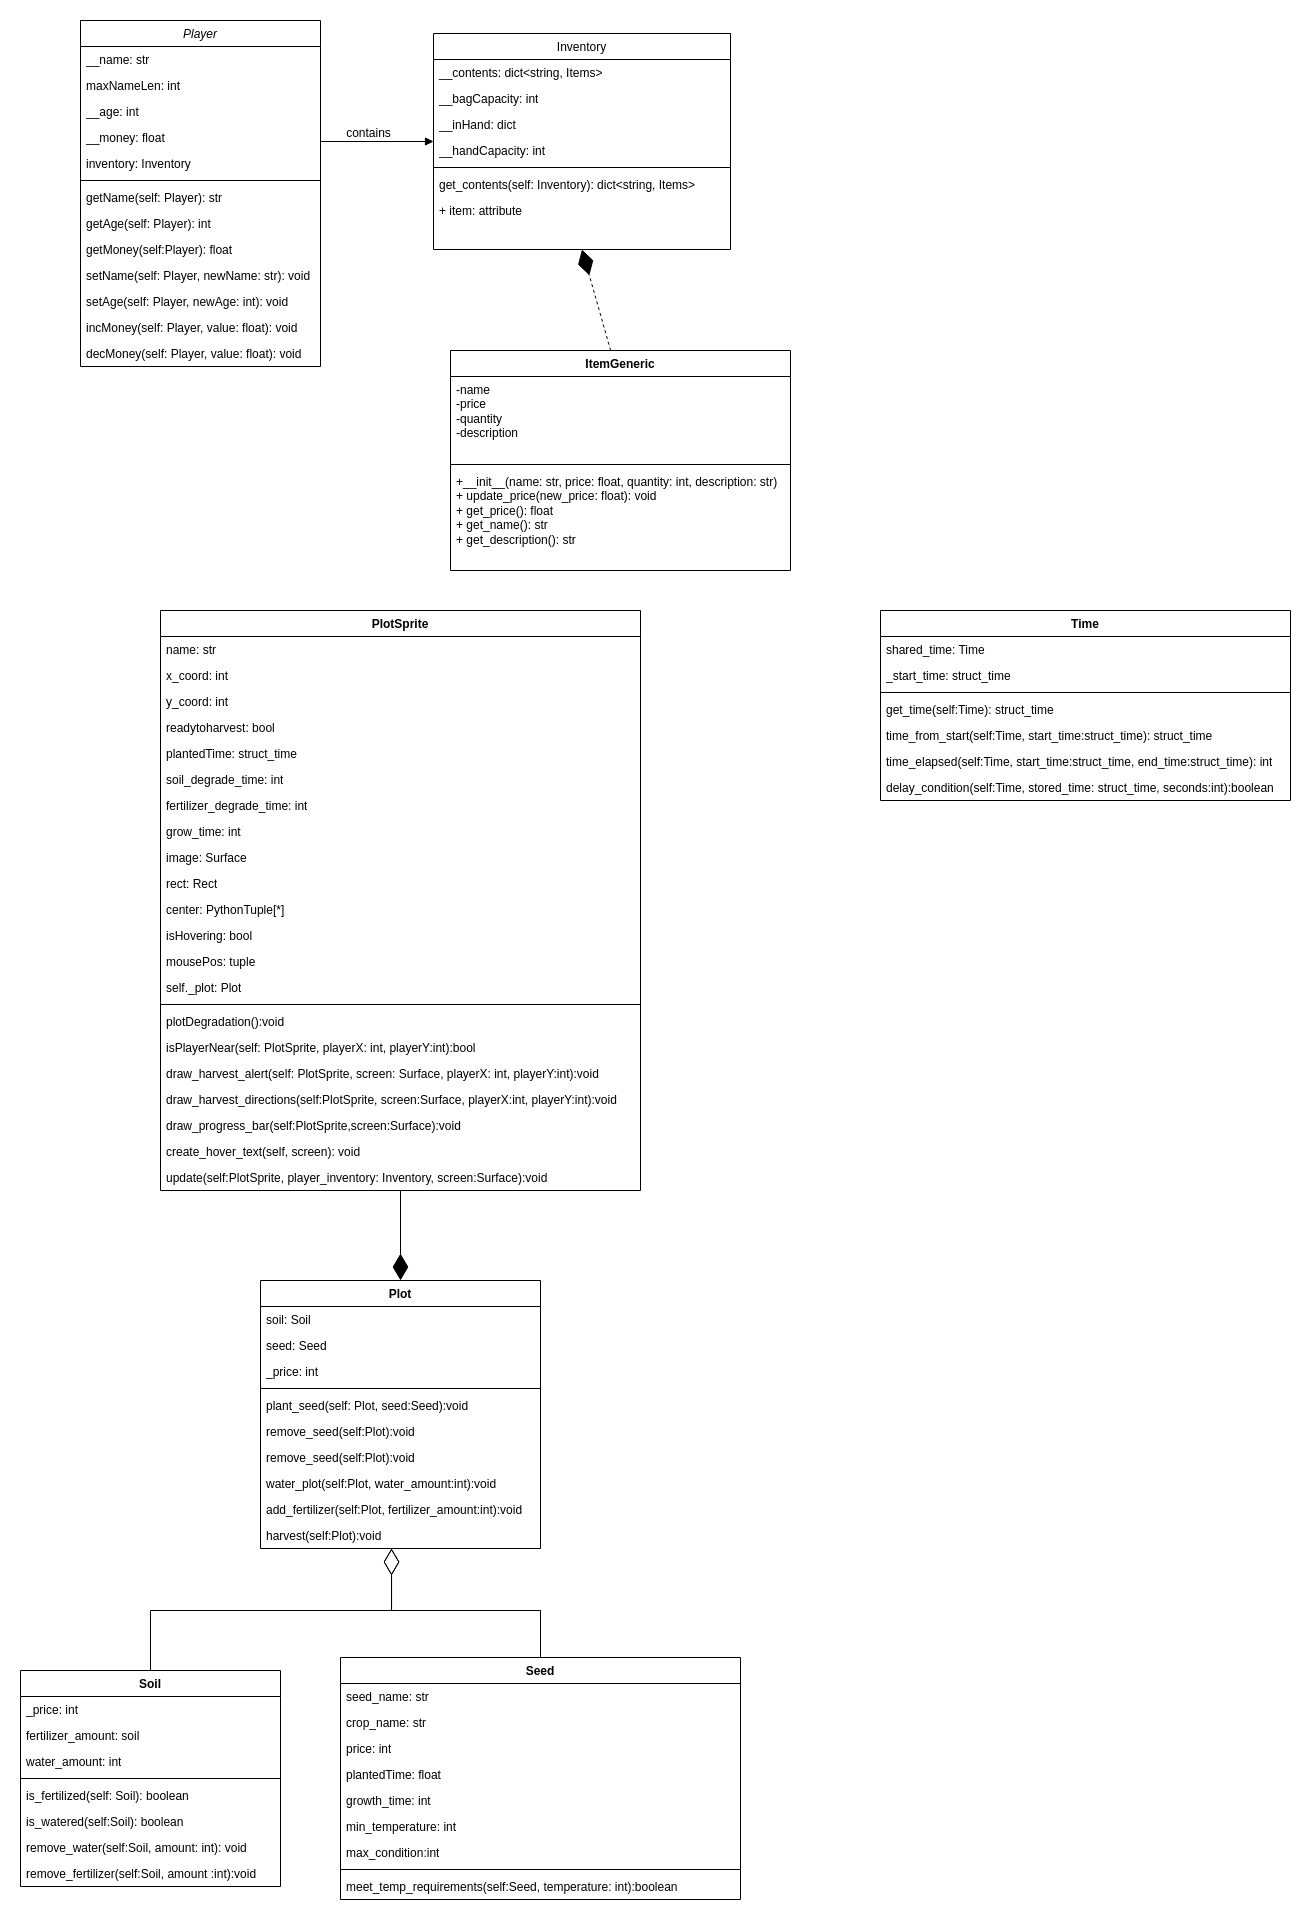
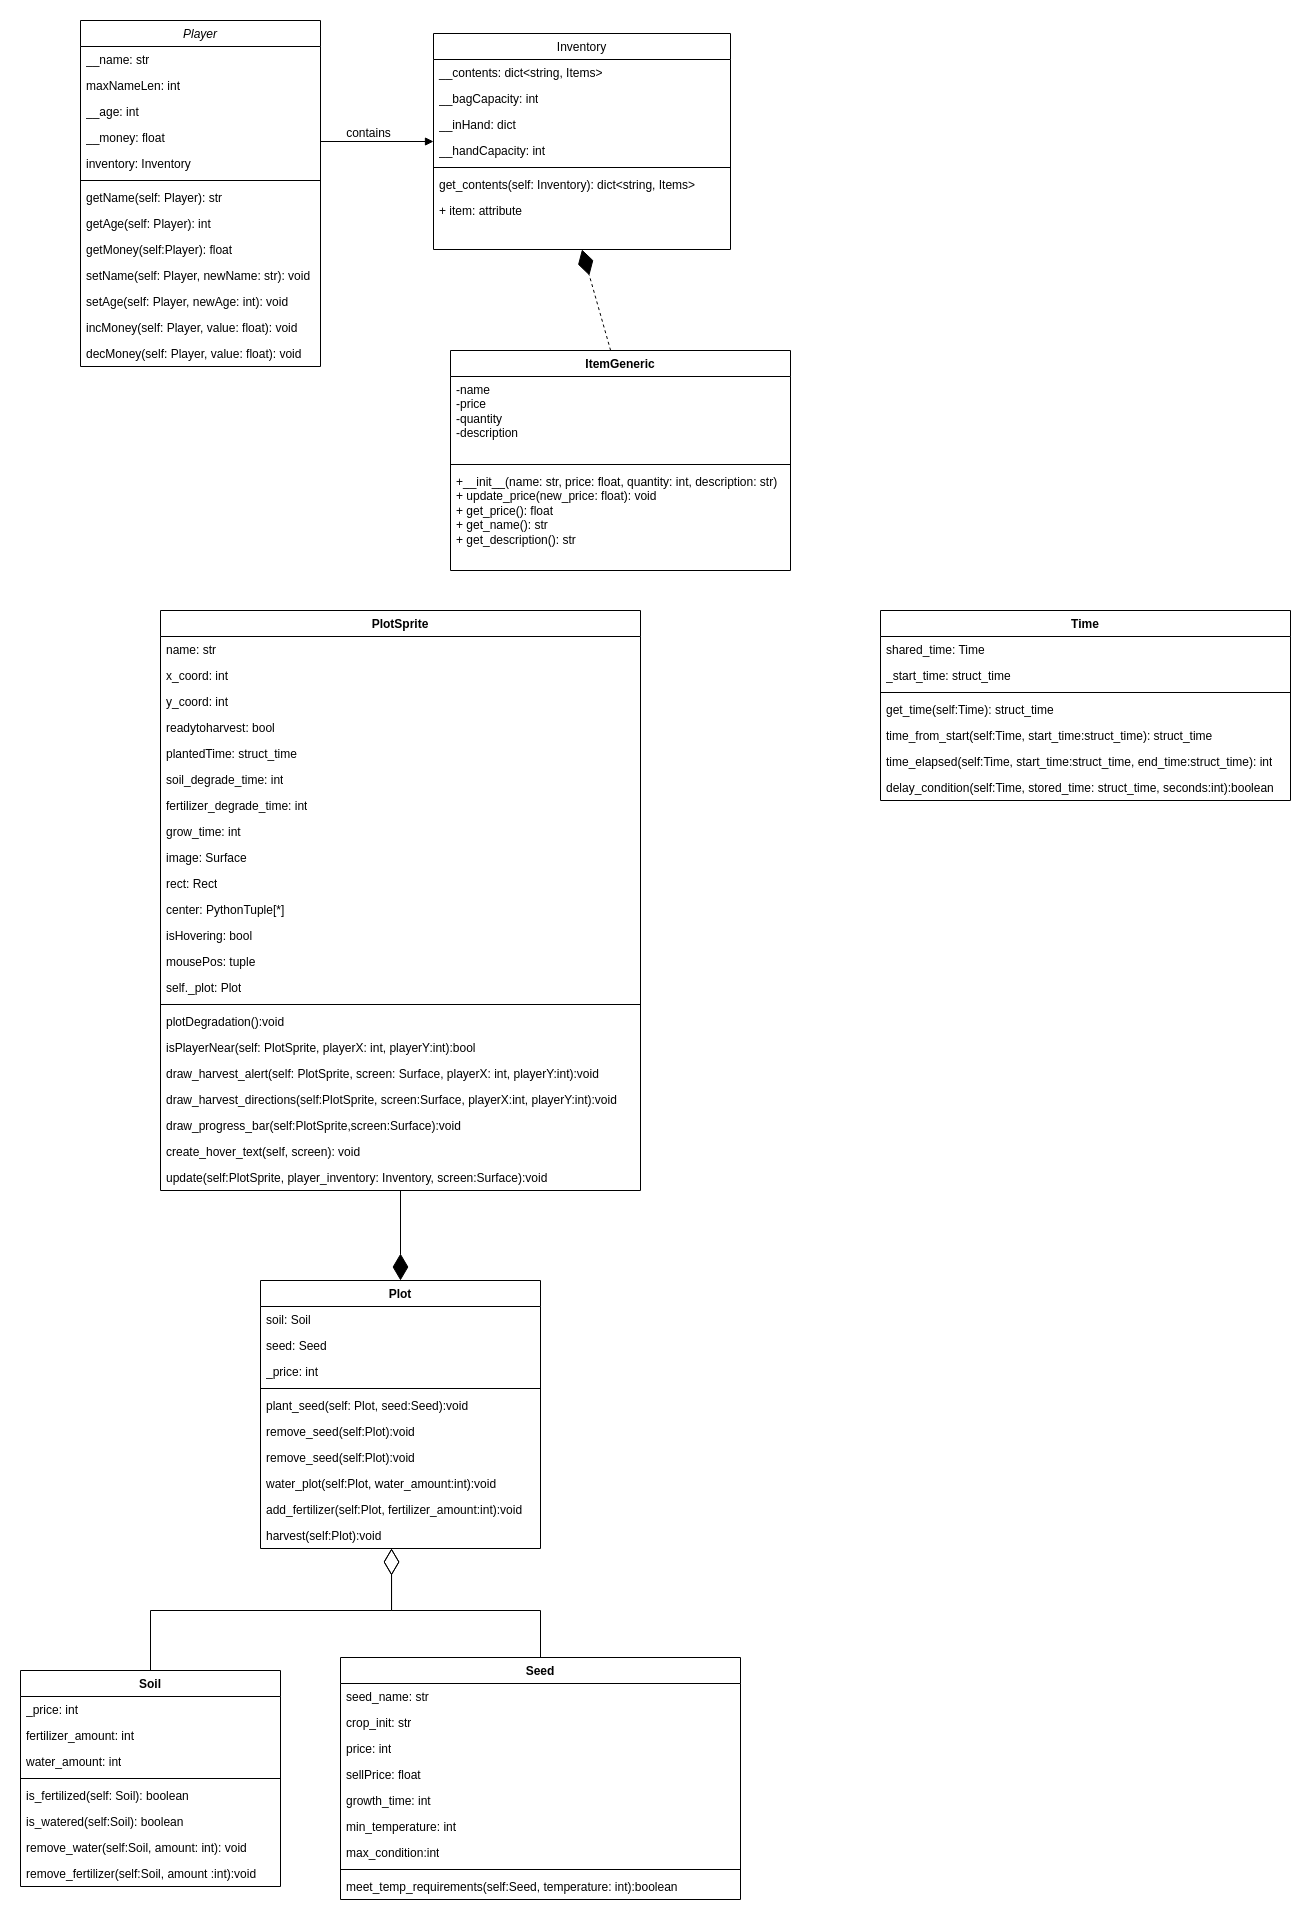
(390, 1724) -> (387, 1724)
(93, 1737) -> (91, 1737)
(399, 1776) -> (391, 1776)
